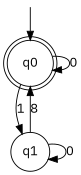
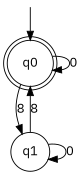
(21, 109) -> (21, 109)
